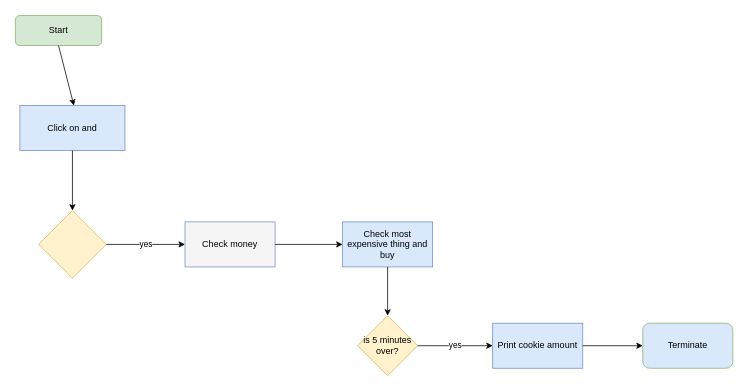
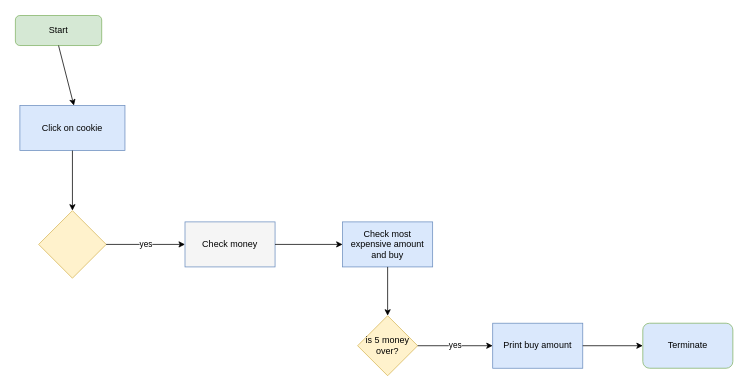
(72, 128) -> (72, 128)
(387, 244) -> (387, 244)
(387, 345) -> (387, 345)
(537, 345) -> (537, 345)
